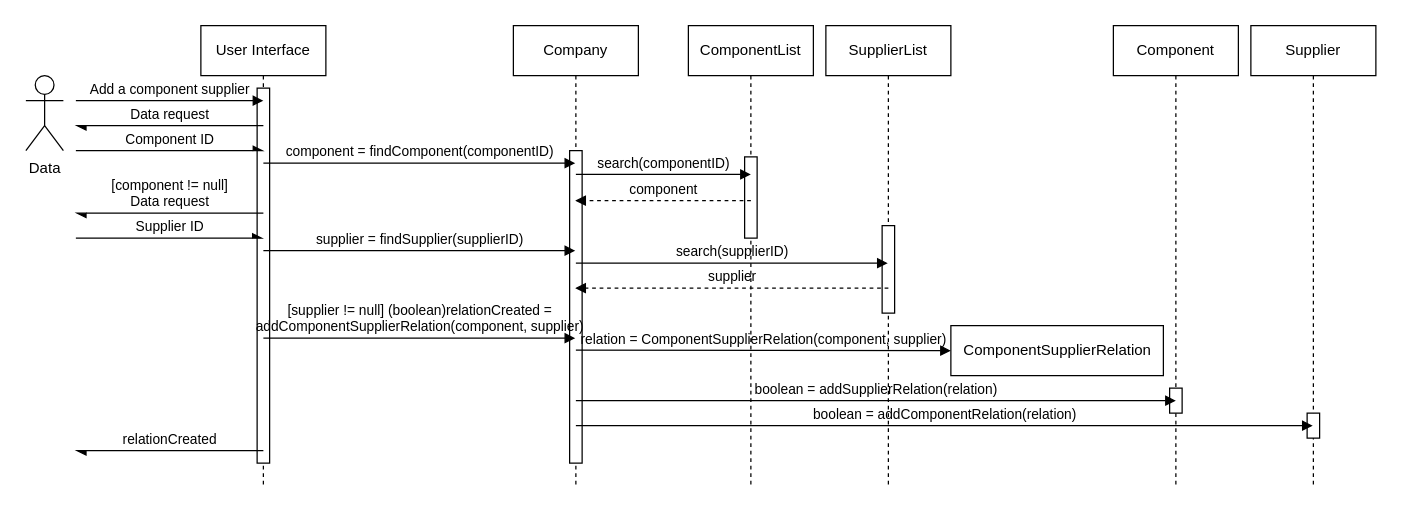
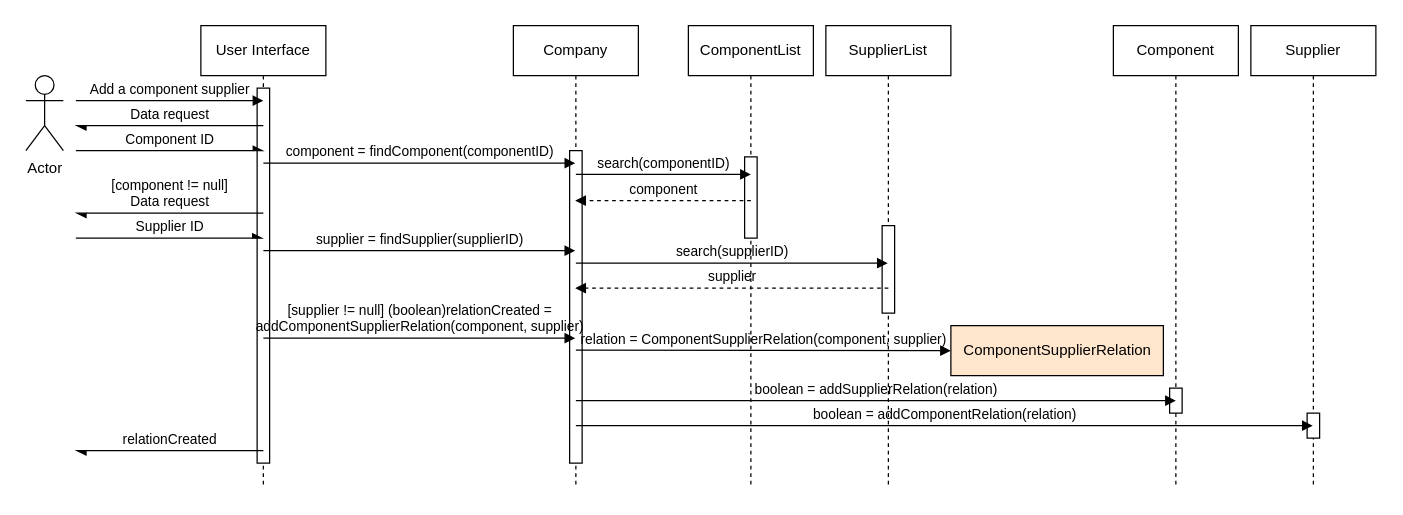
(45, 168) -> (45, 168)
(1057, 351) -> (1057, 351)
